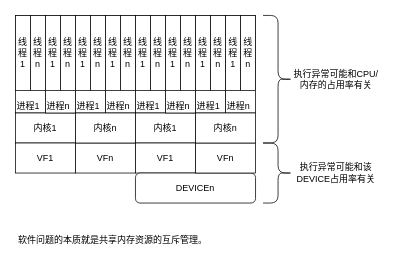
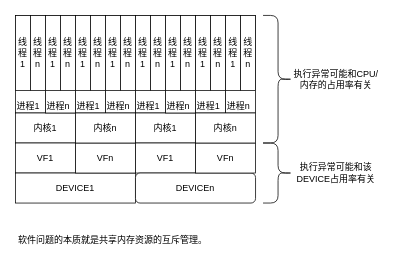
none -> (75, 188)
